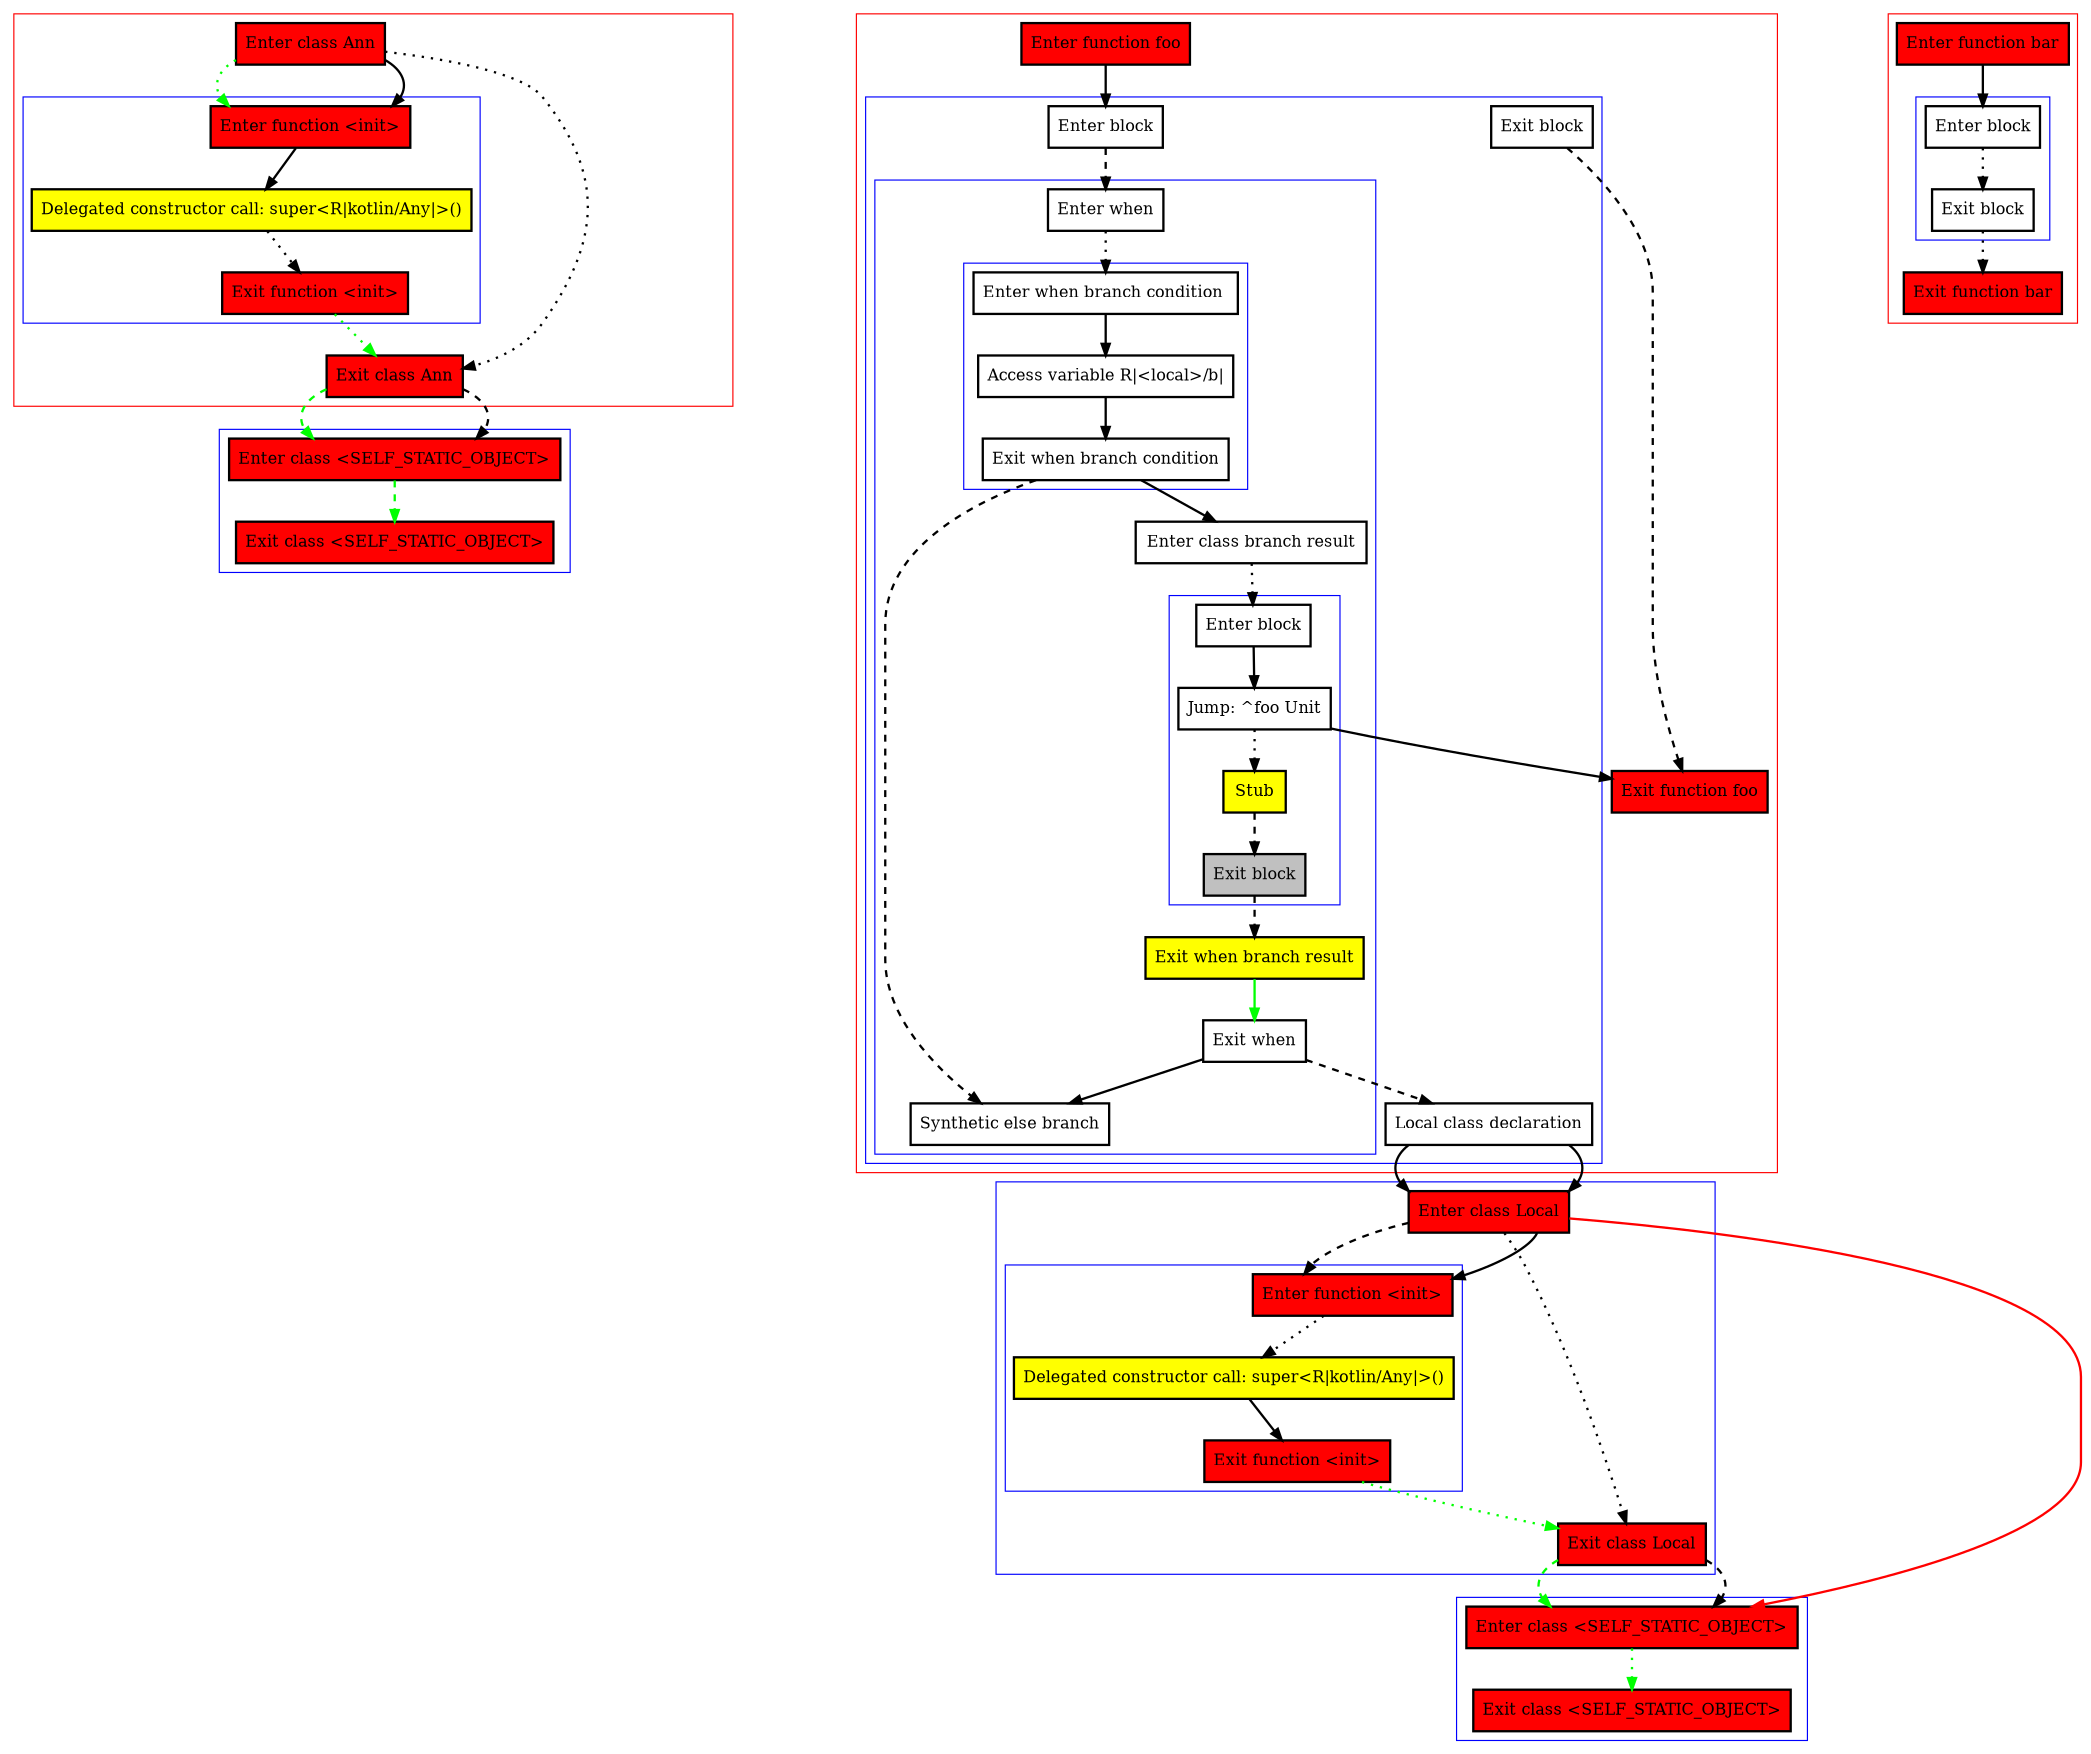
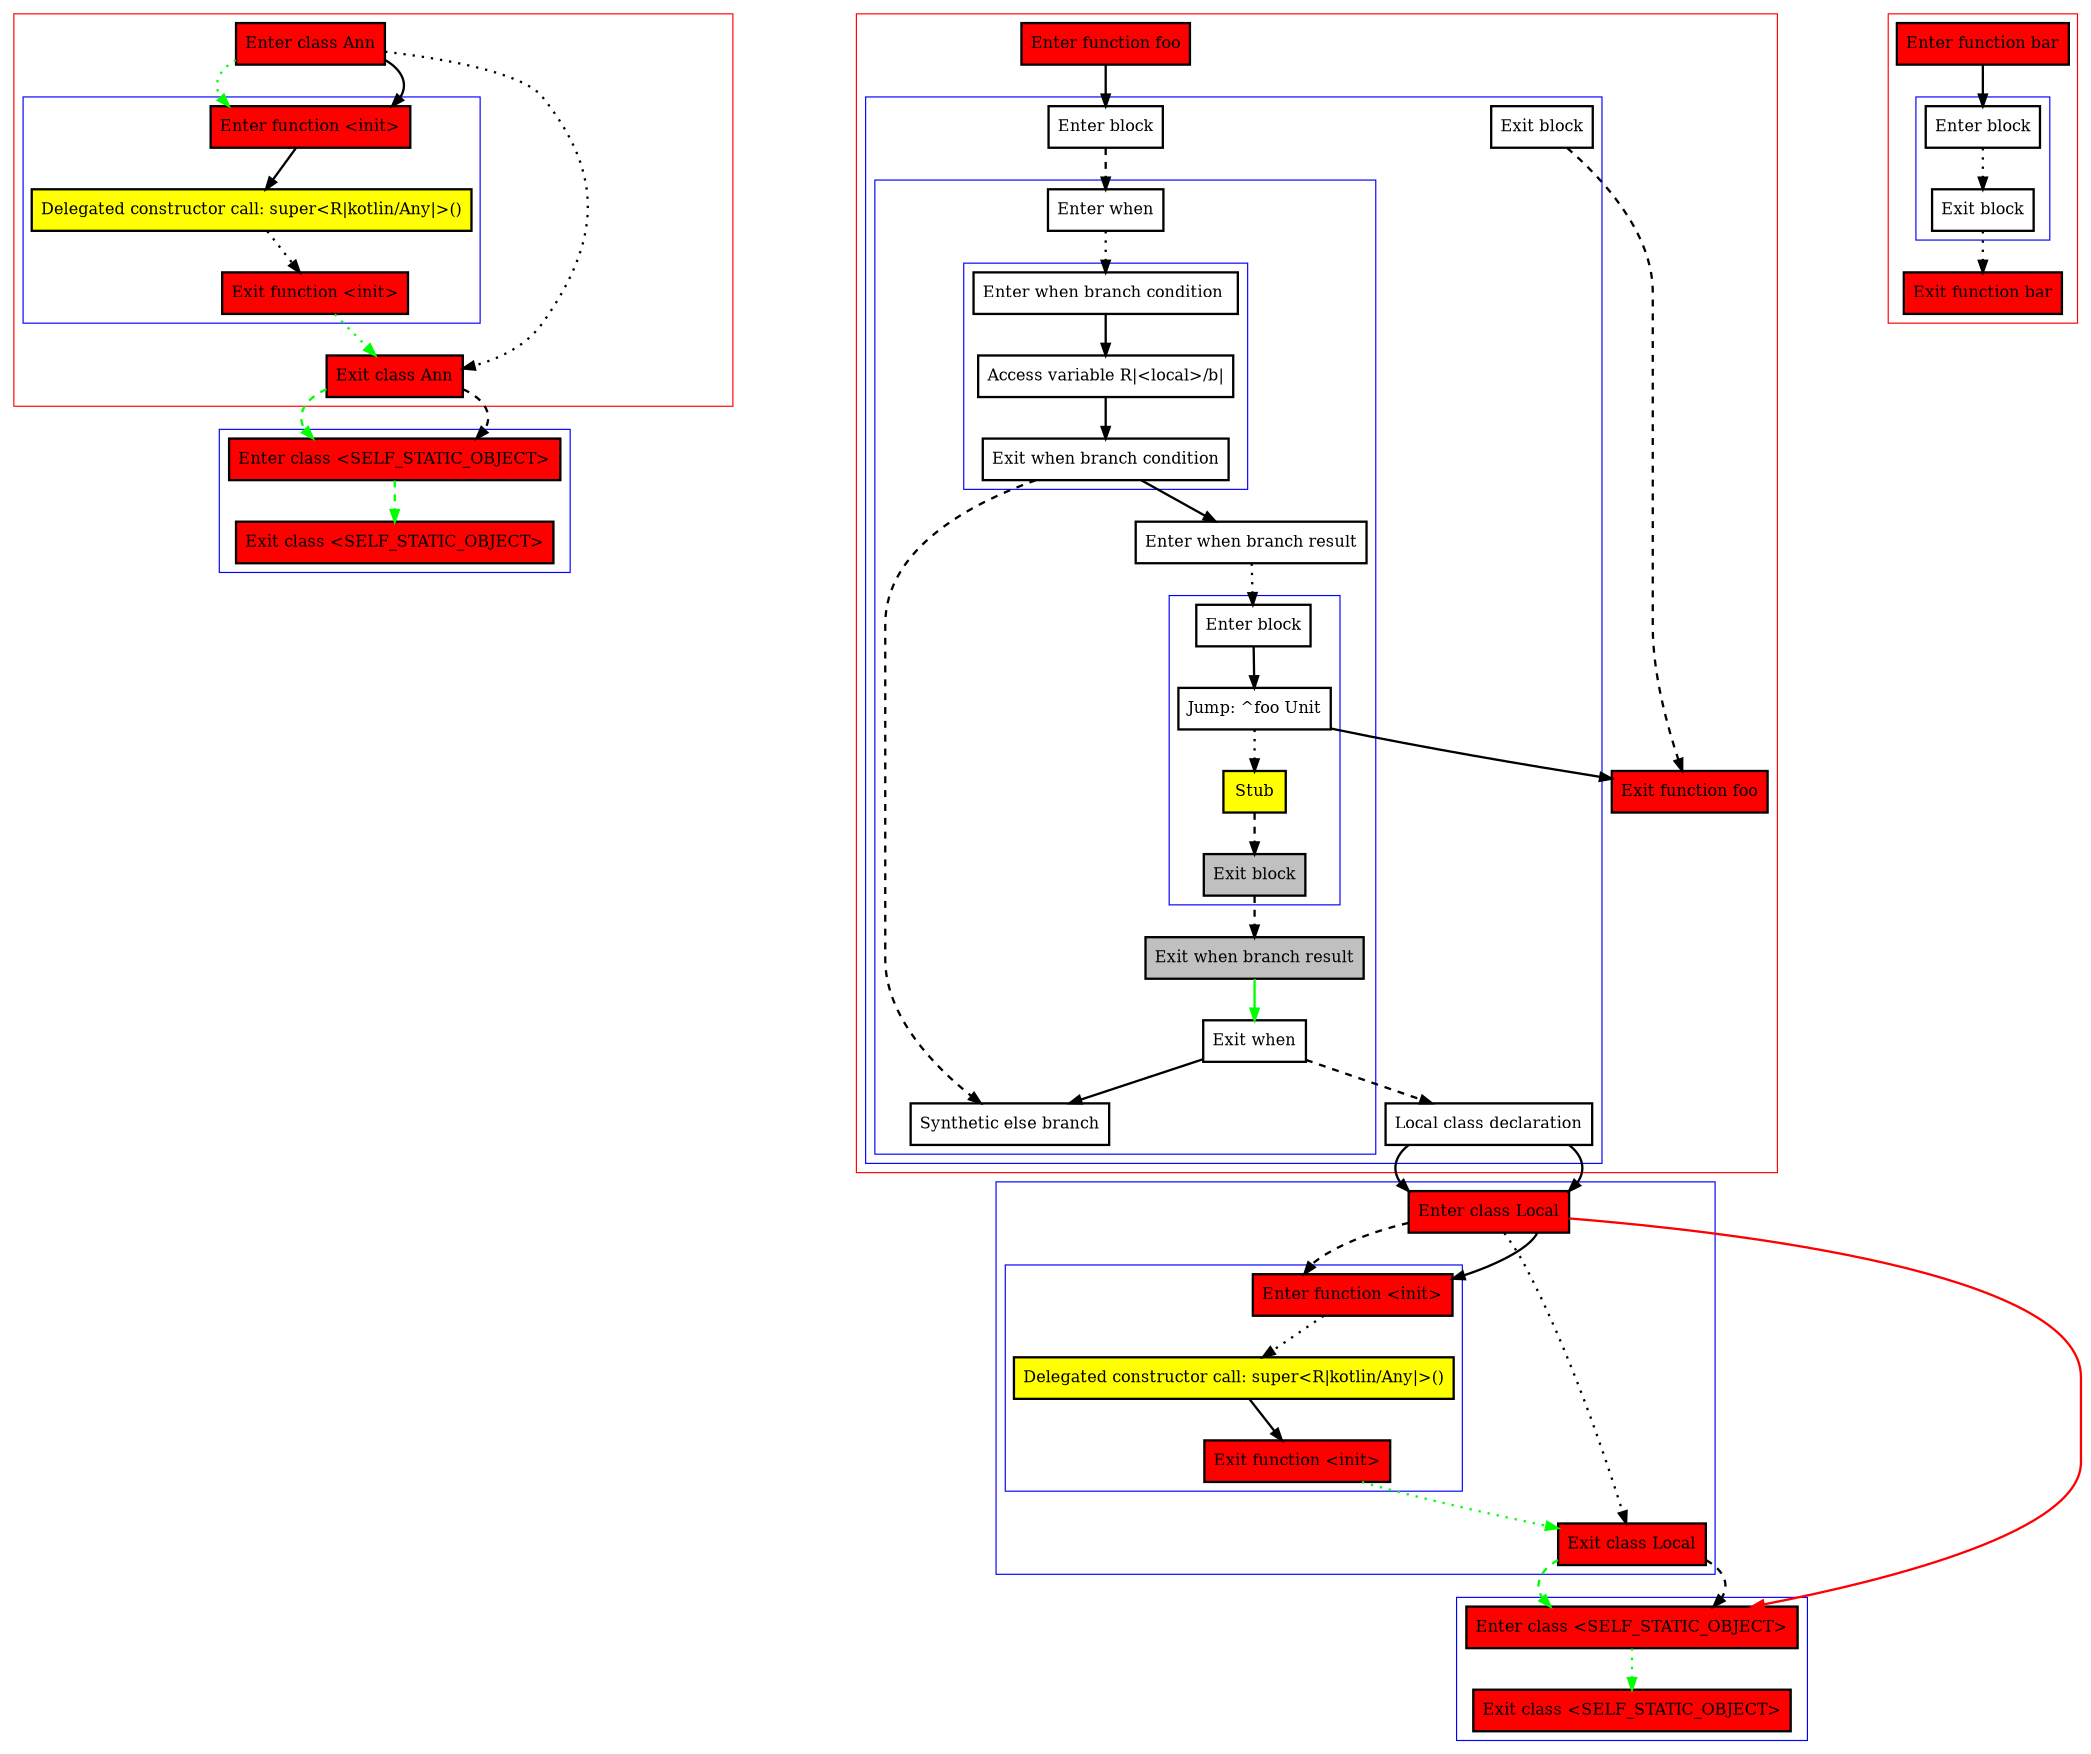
(1251, 542) -> (1251, 542)
(1255, 958) -> (1255, 958)
